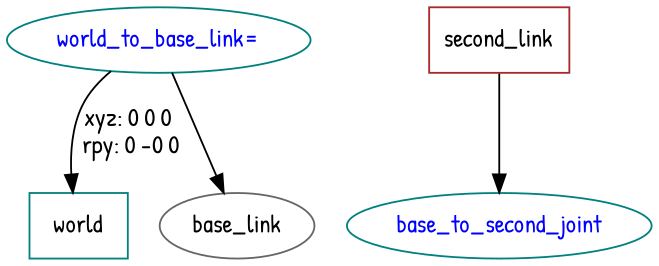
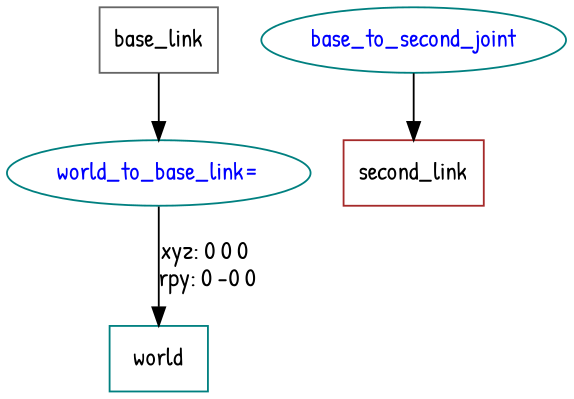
(194, 124) -> (159, 98)
(499, 124) -> (414, 98)
(237, 226) -> (159, 40)
